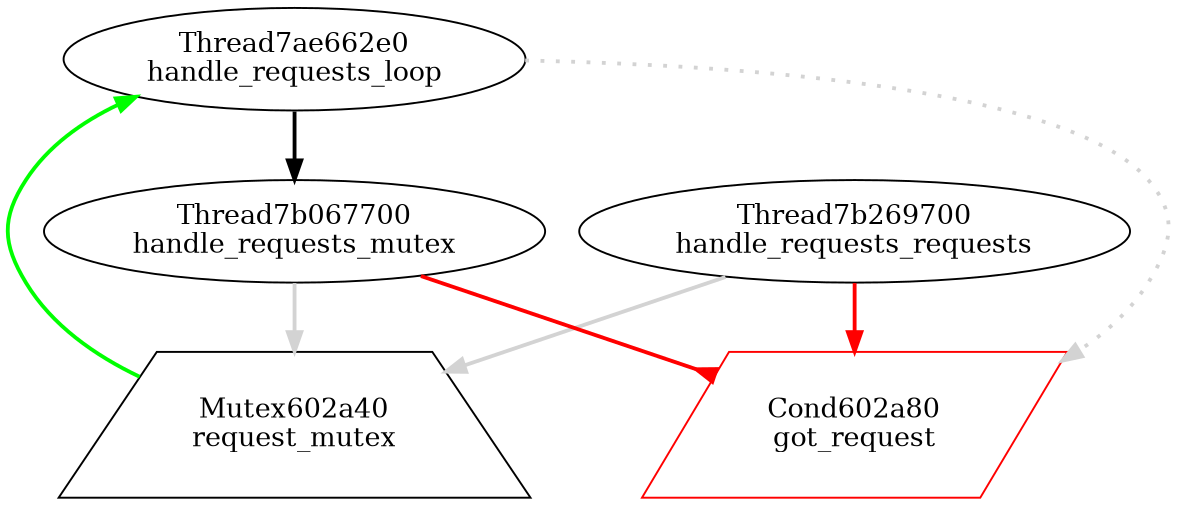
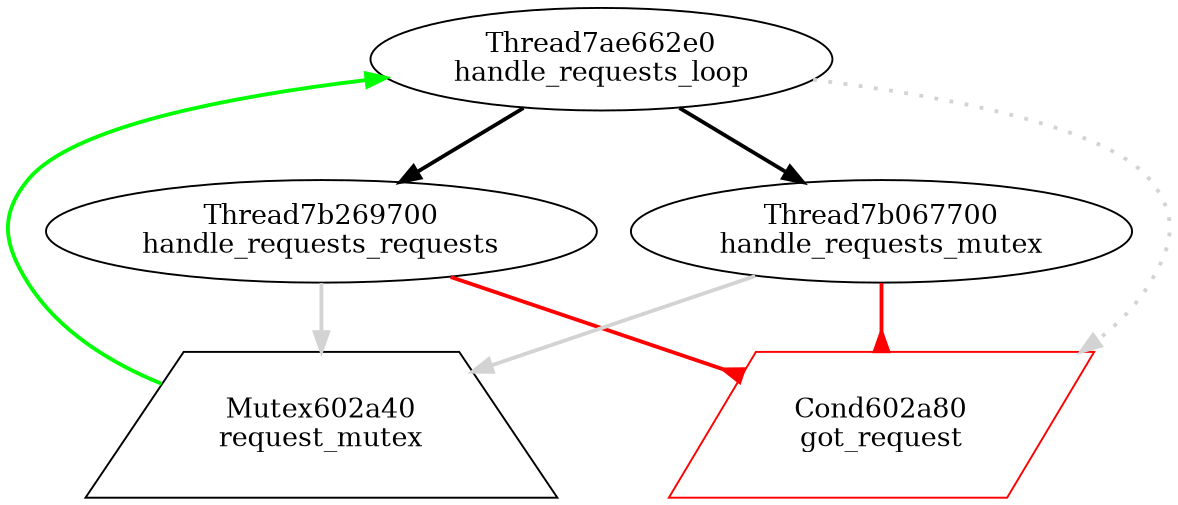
none -> (470, 140)
(855, 307) -> (580, 321)
